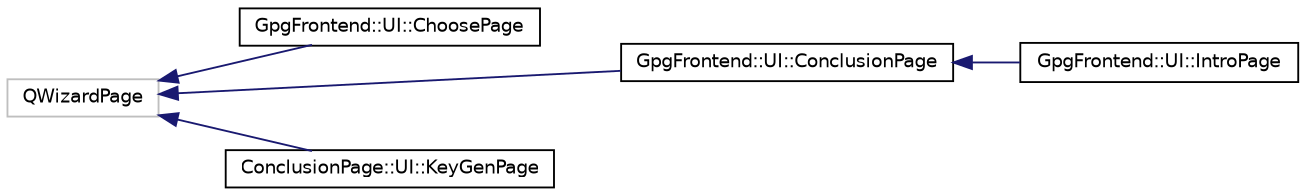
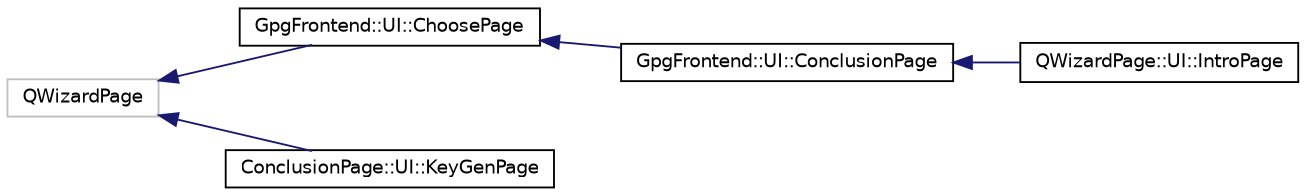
(1159, 62) -> (1159, 62)
(399, 82) -> (590, 45)
